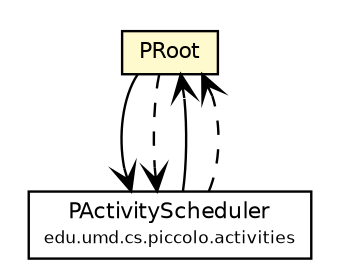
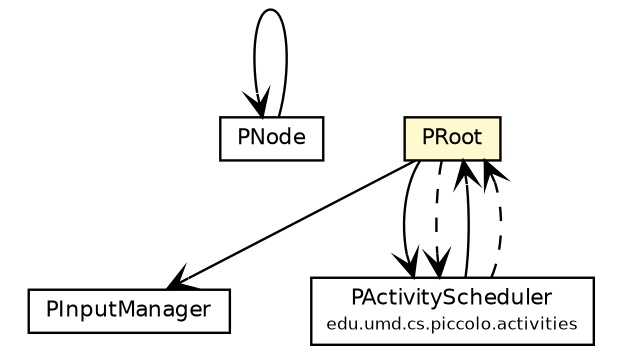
none -> (271, 139)
none -> (129, 311)
